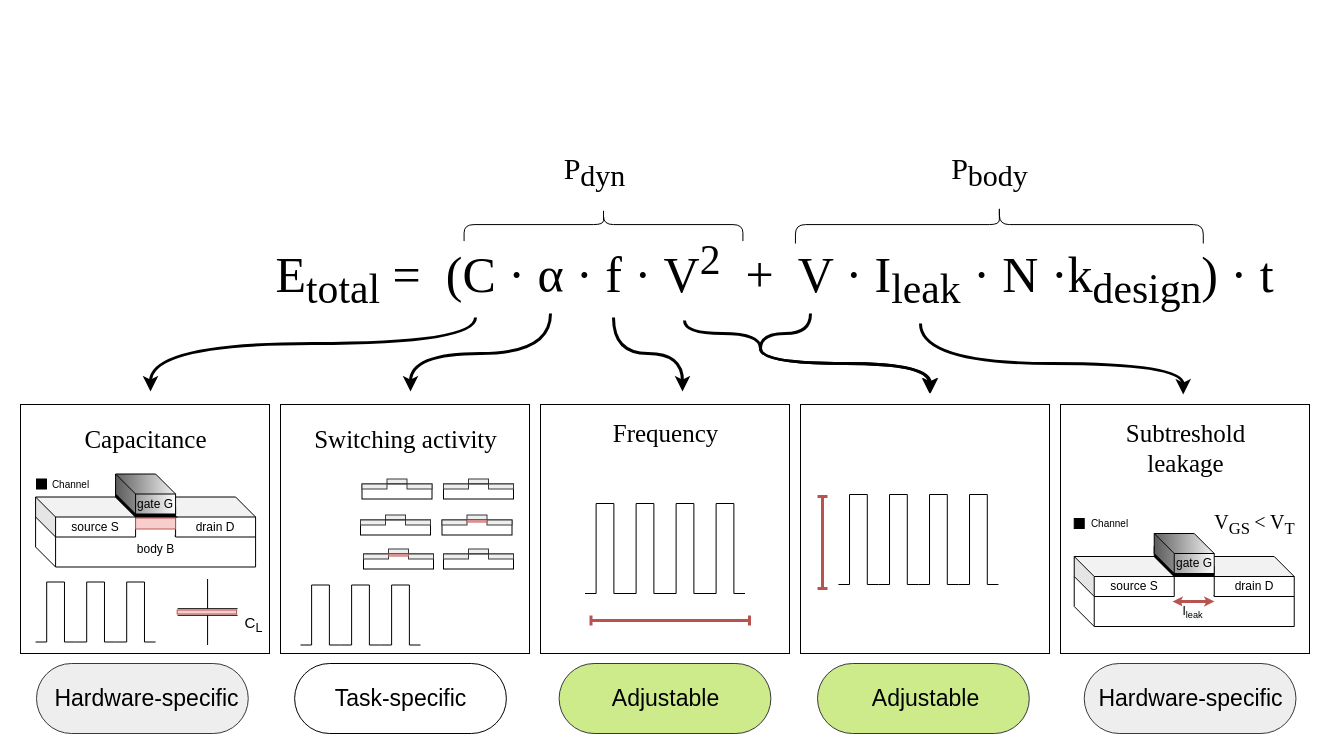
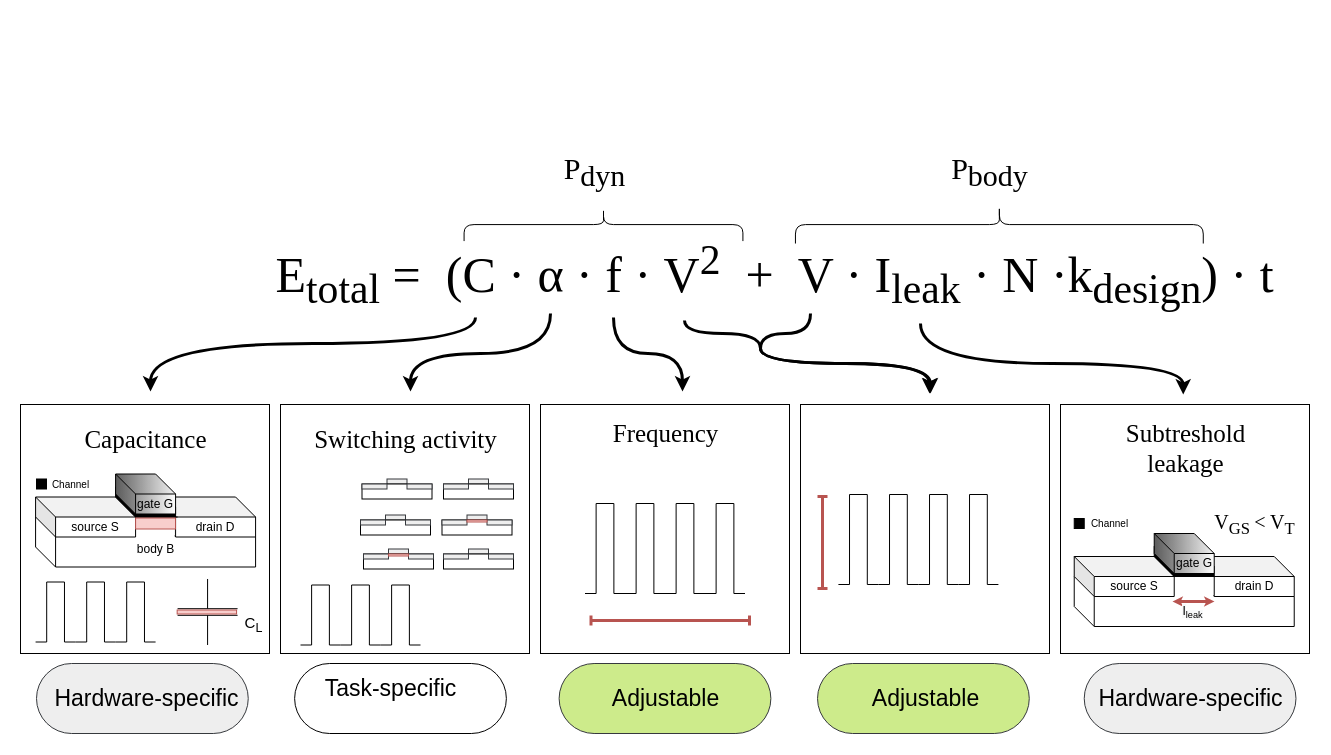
(400, 699) -> (390, 689)
